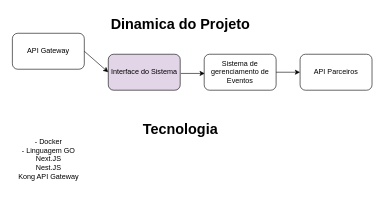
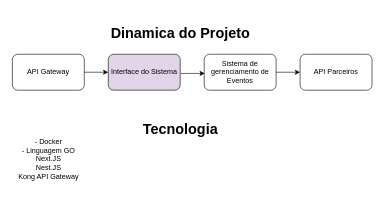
(180, 24) -> (180, 33)
(48, 51) -> (48, 72)
